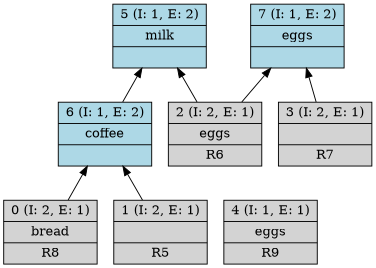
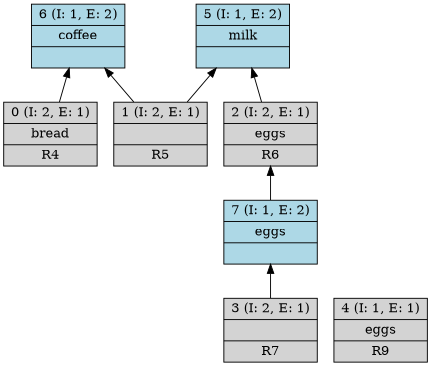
(130, 89) -> (199, 89)
(253, 89) -> (271, 188)
(50, 253) -> (50, 155)
